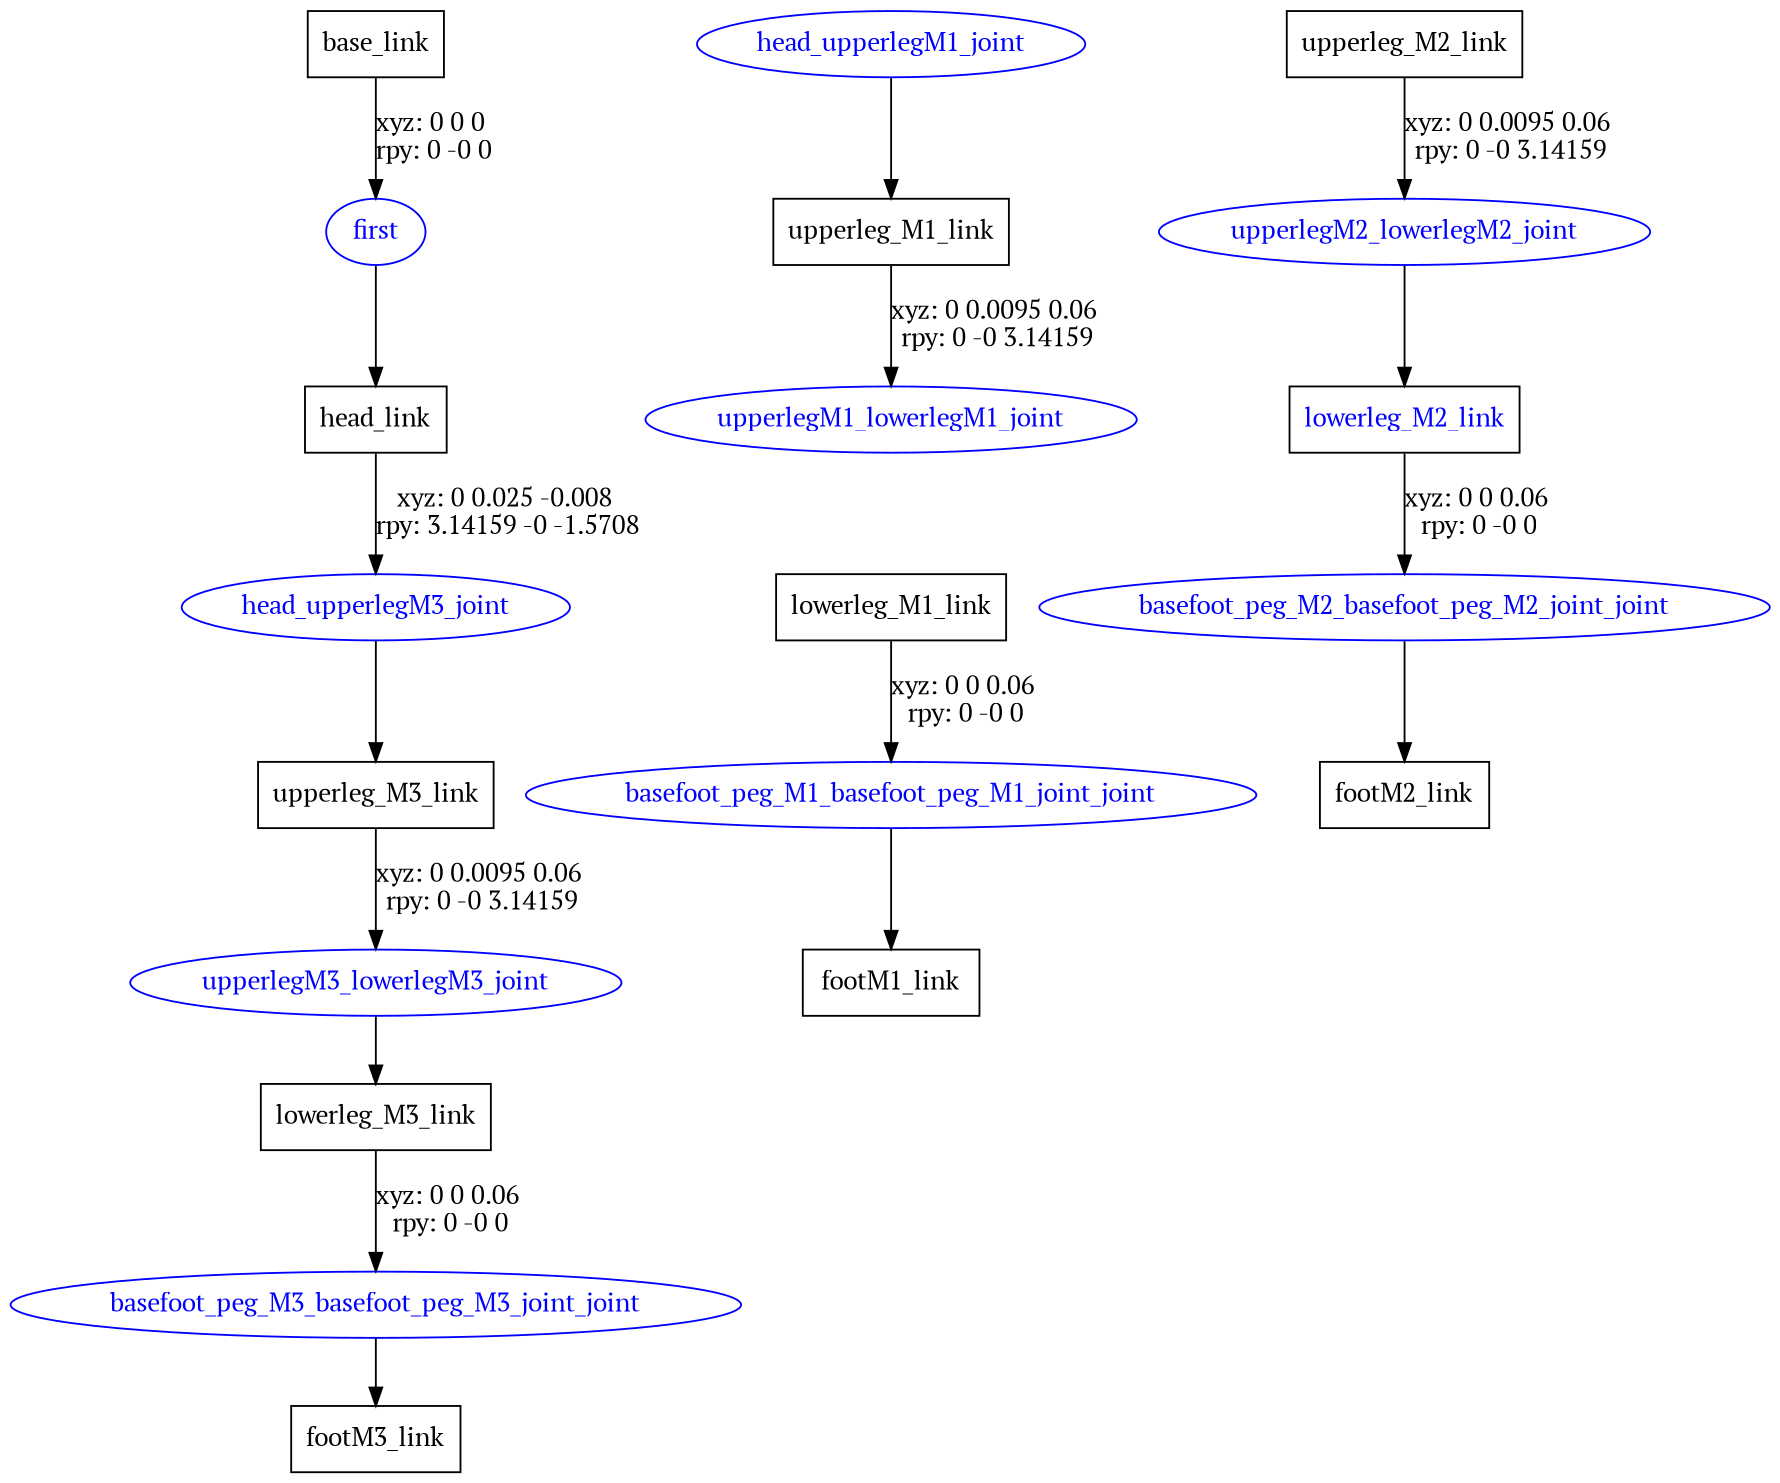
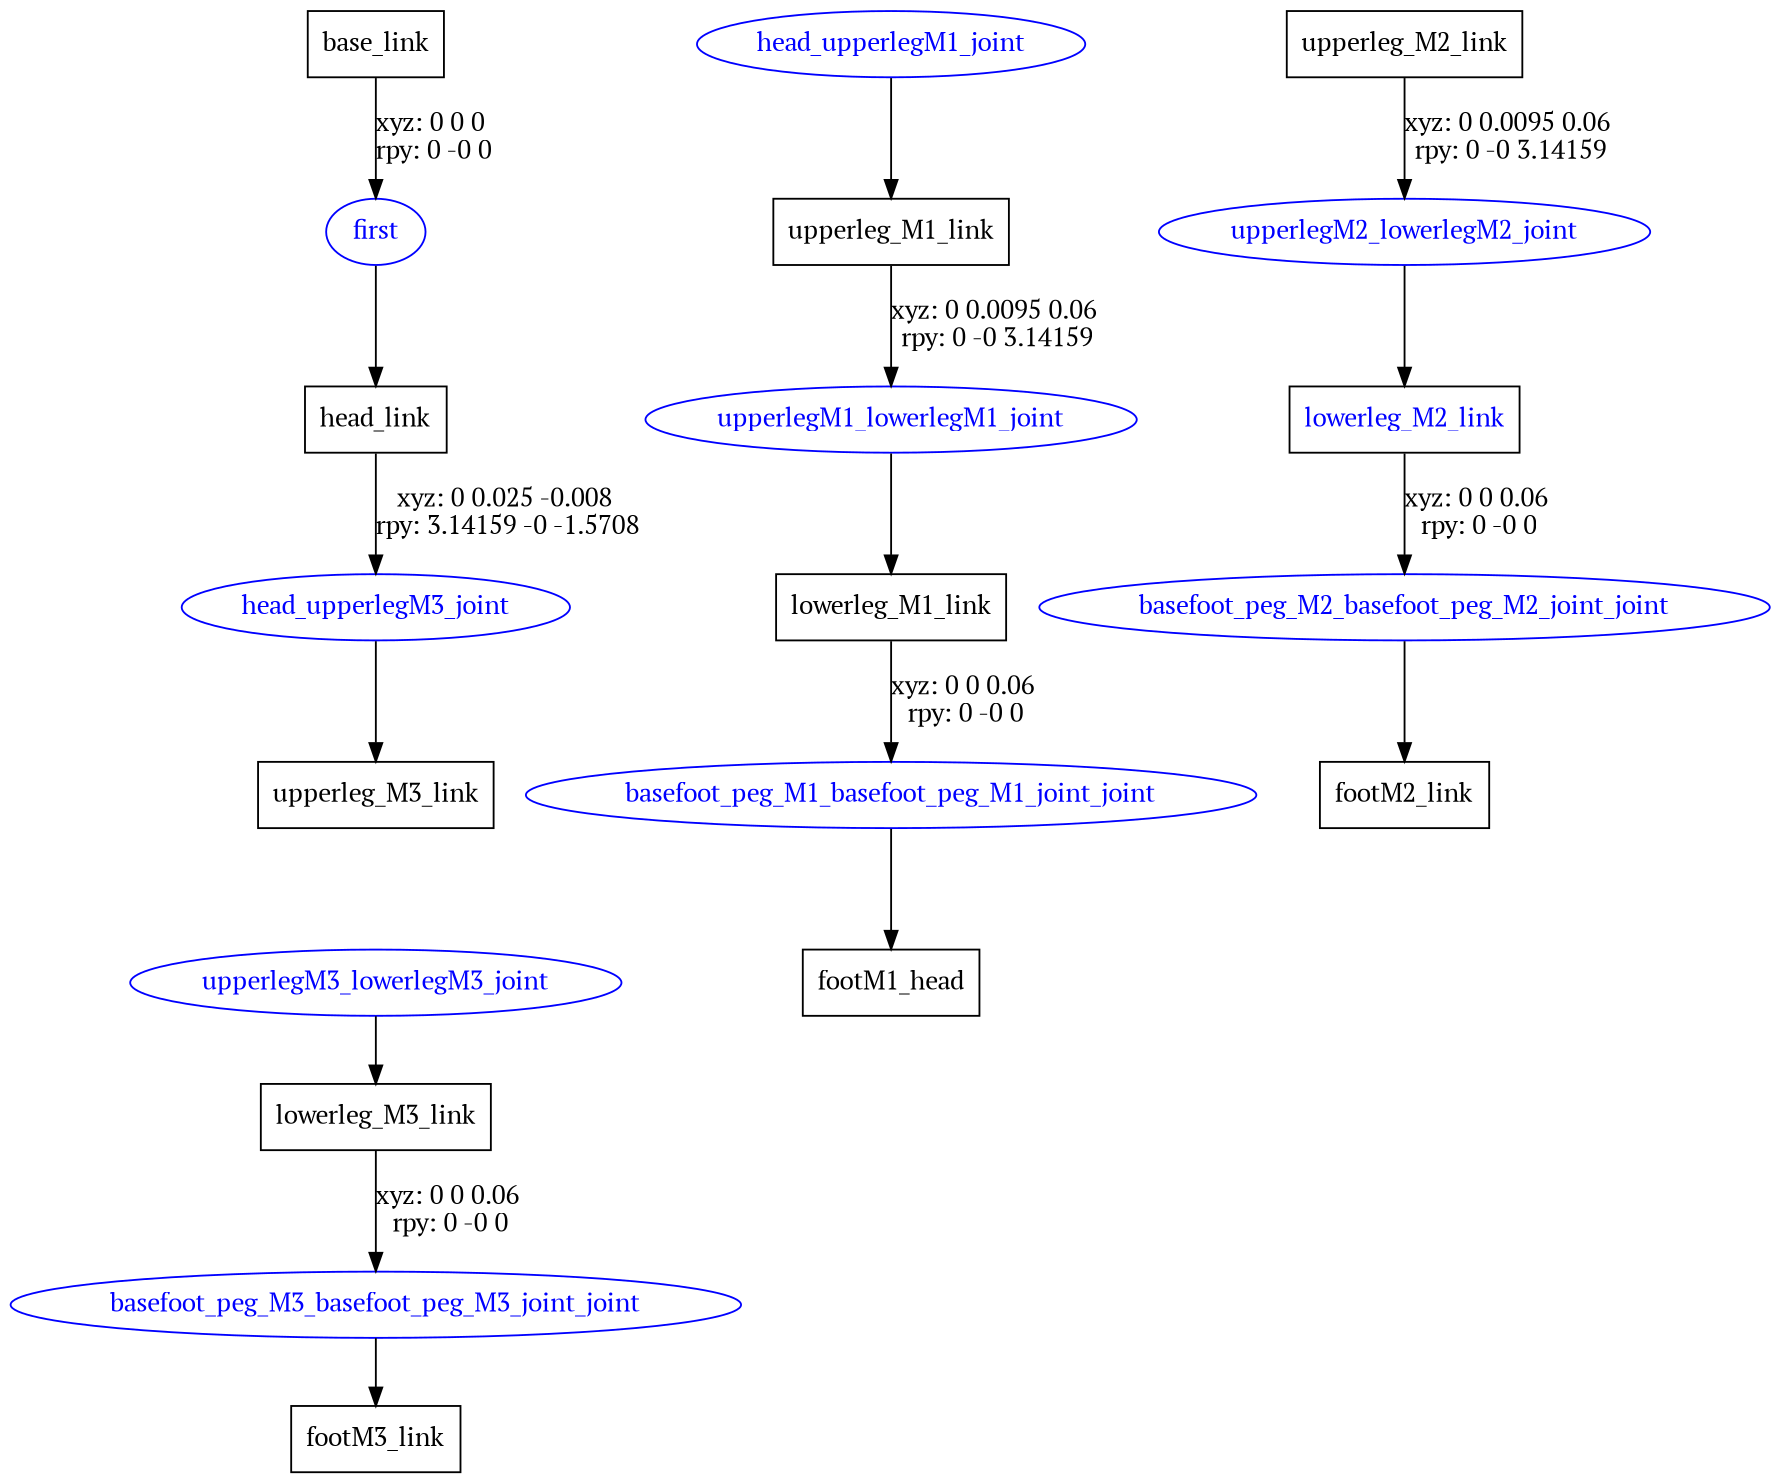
none -> (891, 504)
(376, 880) -> none
(891, 983) -> (891, 983)
